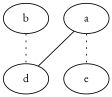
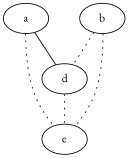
none -> (98, 83)
none -> (65, 109)
